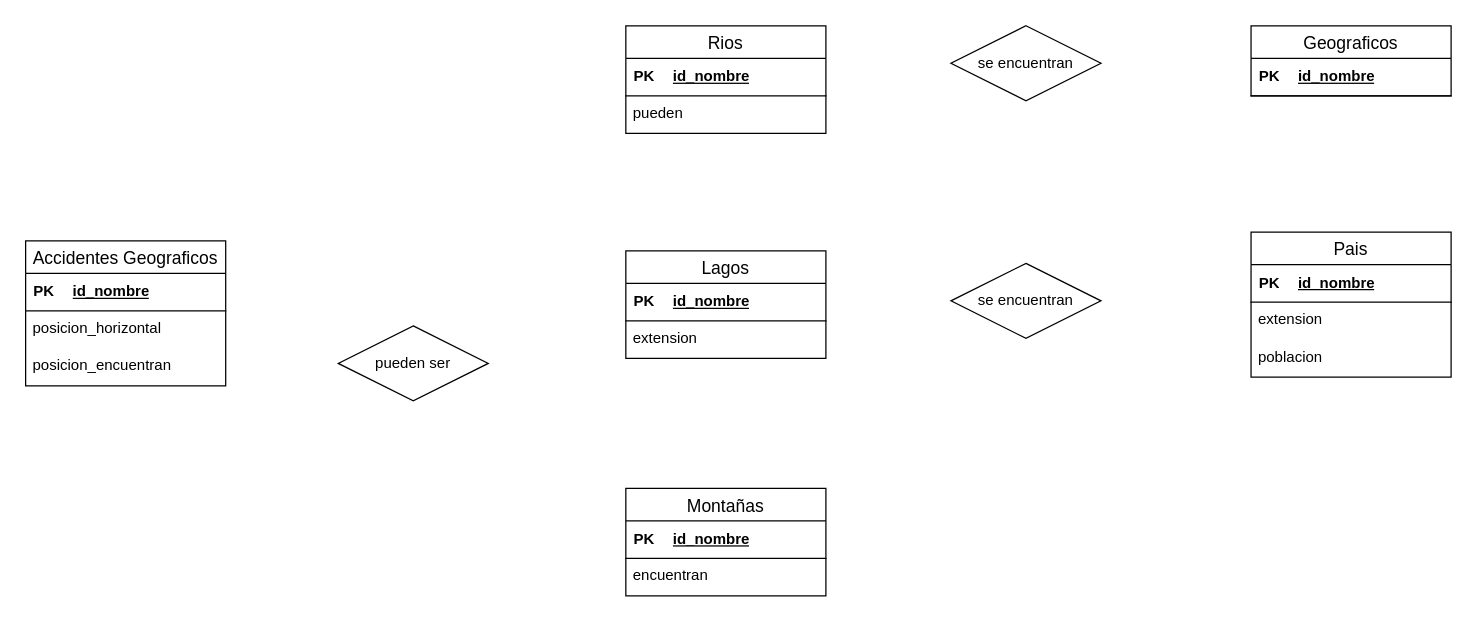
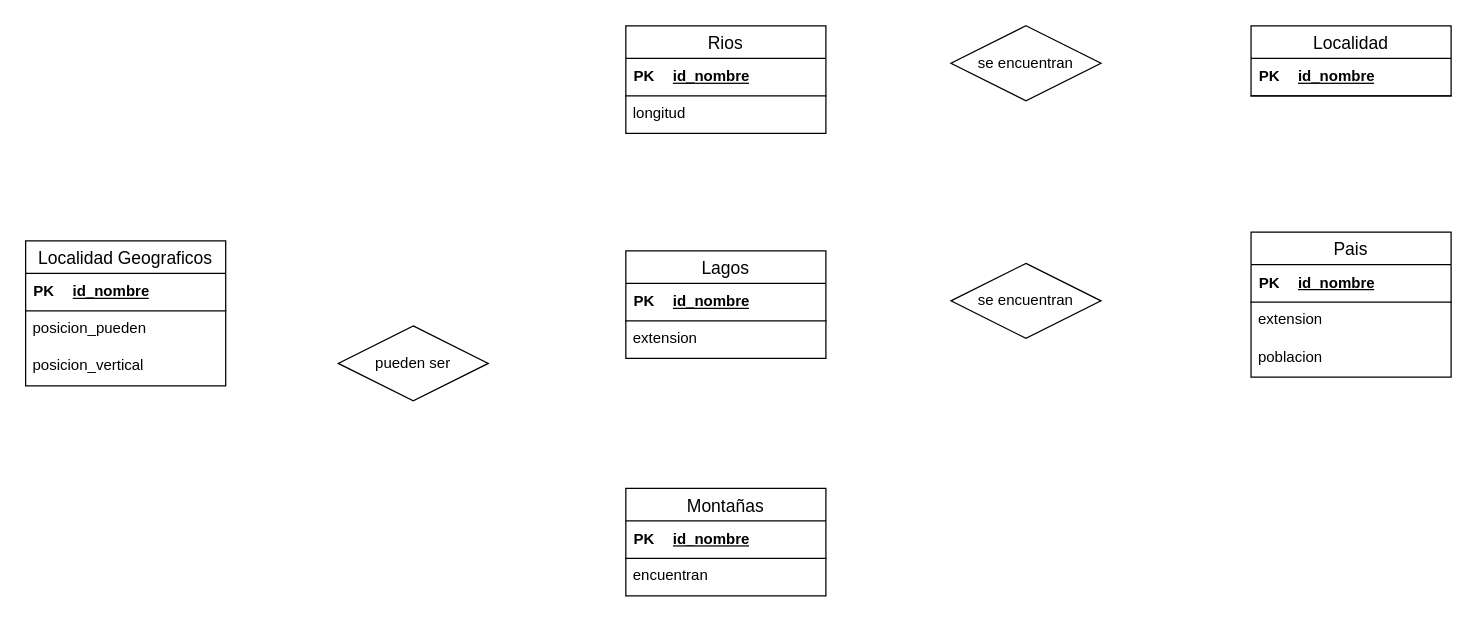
(1350, 43) -> (1350, 43)
(658, 113) -> (663, 113)
(125, 258) -> (125, 258)
(105, 328) -> (92, 328)
(109, 366) -> (97, 366)
